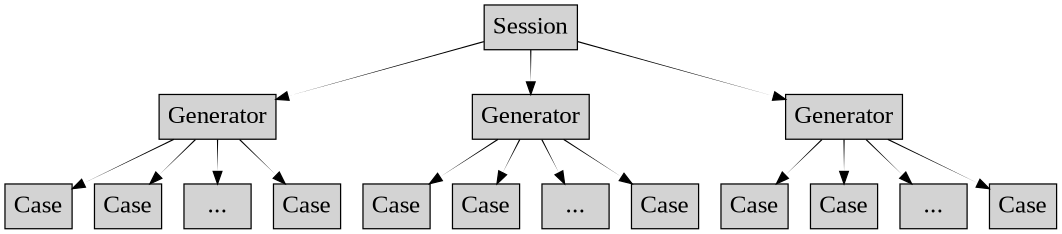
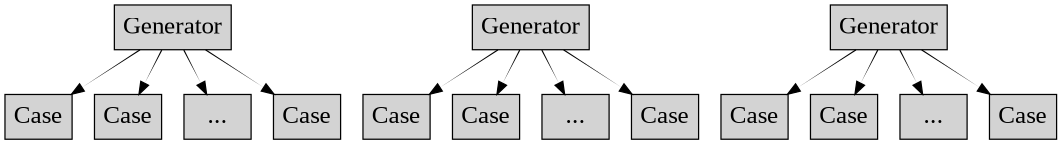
(531, 27) -> none
